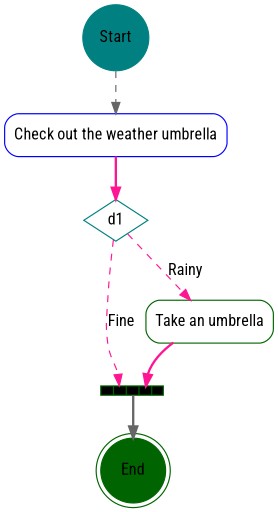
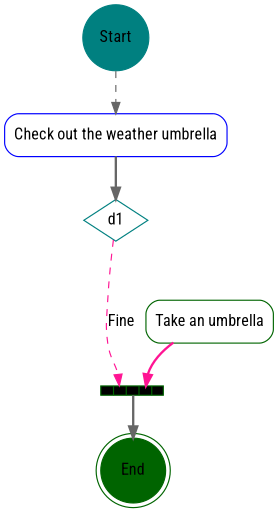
(116, 172) -> (116, 172)
(155, 263) -> none
